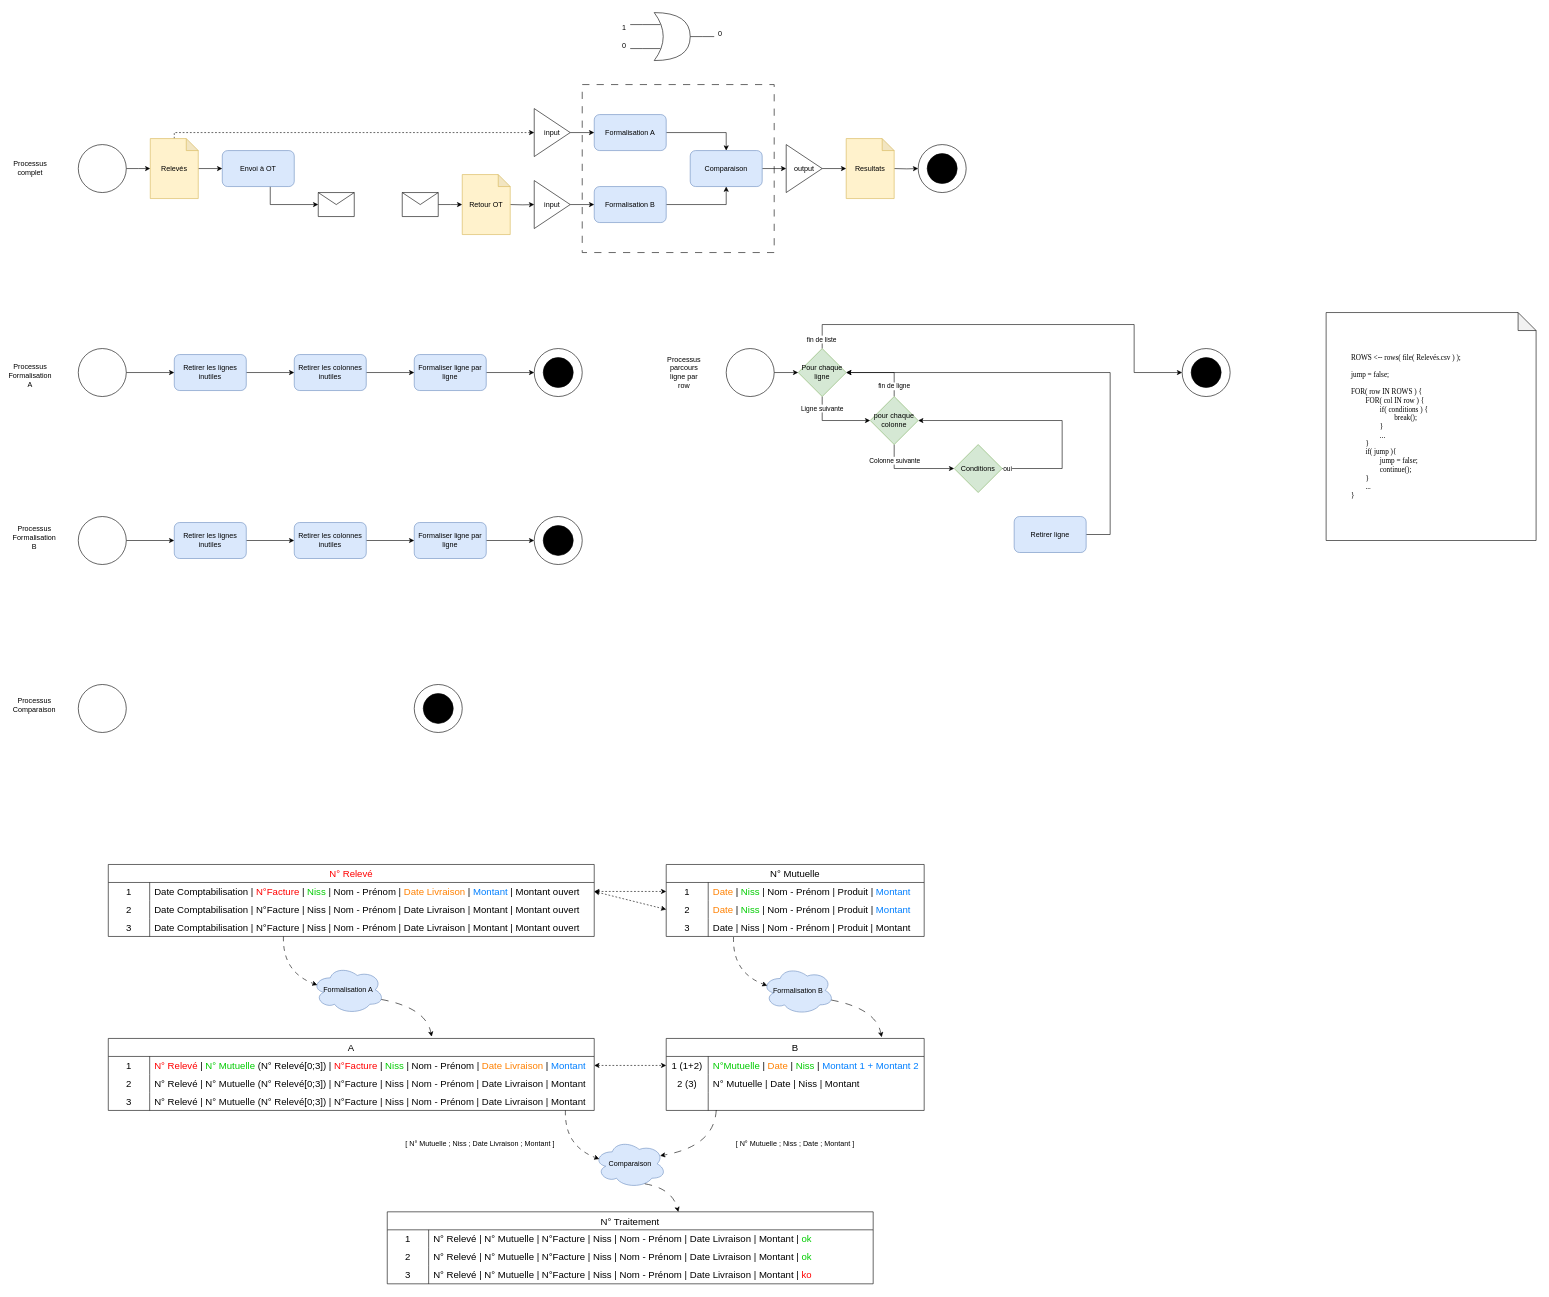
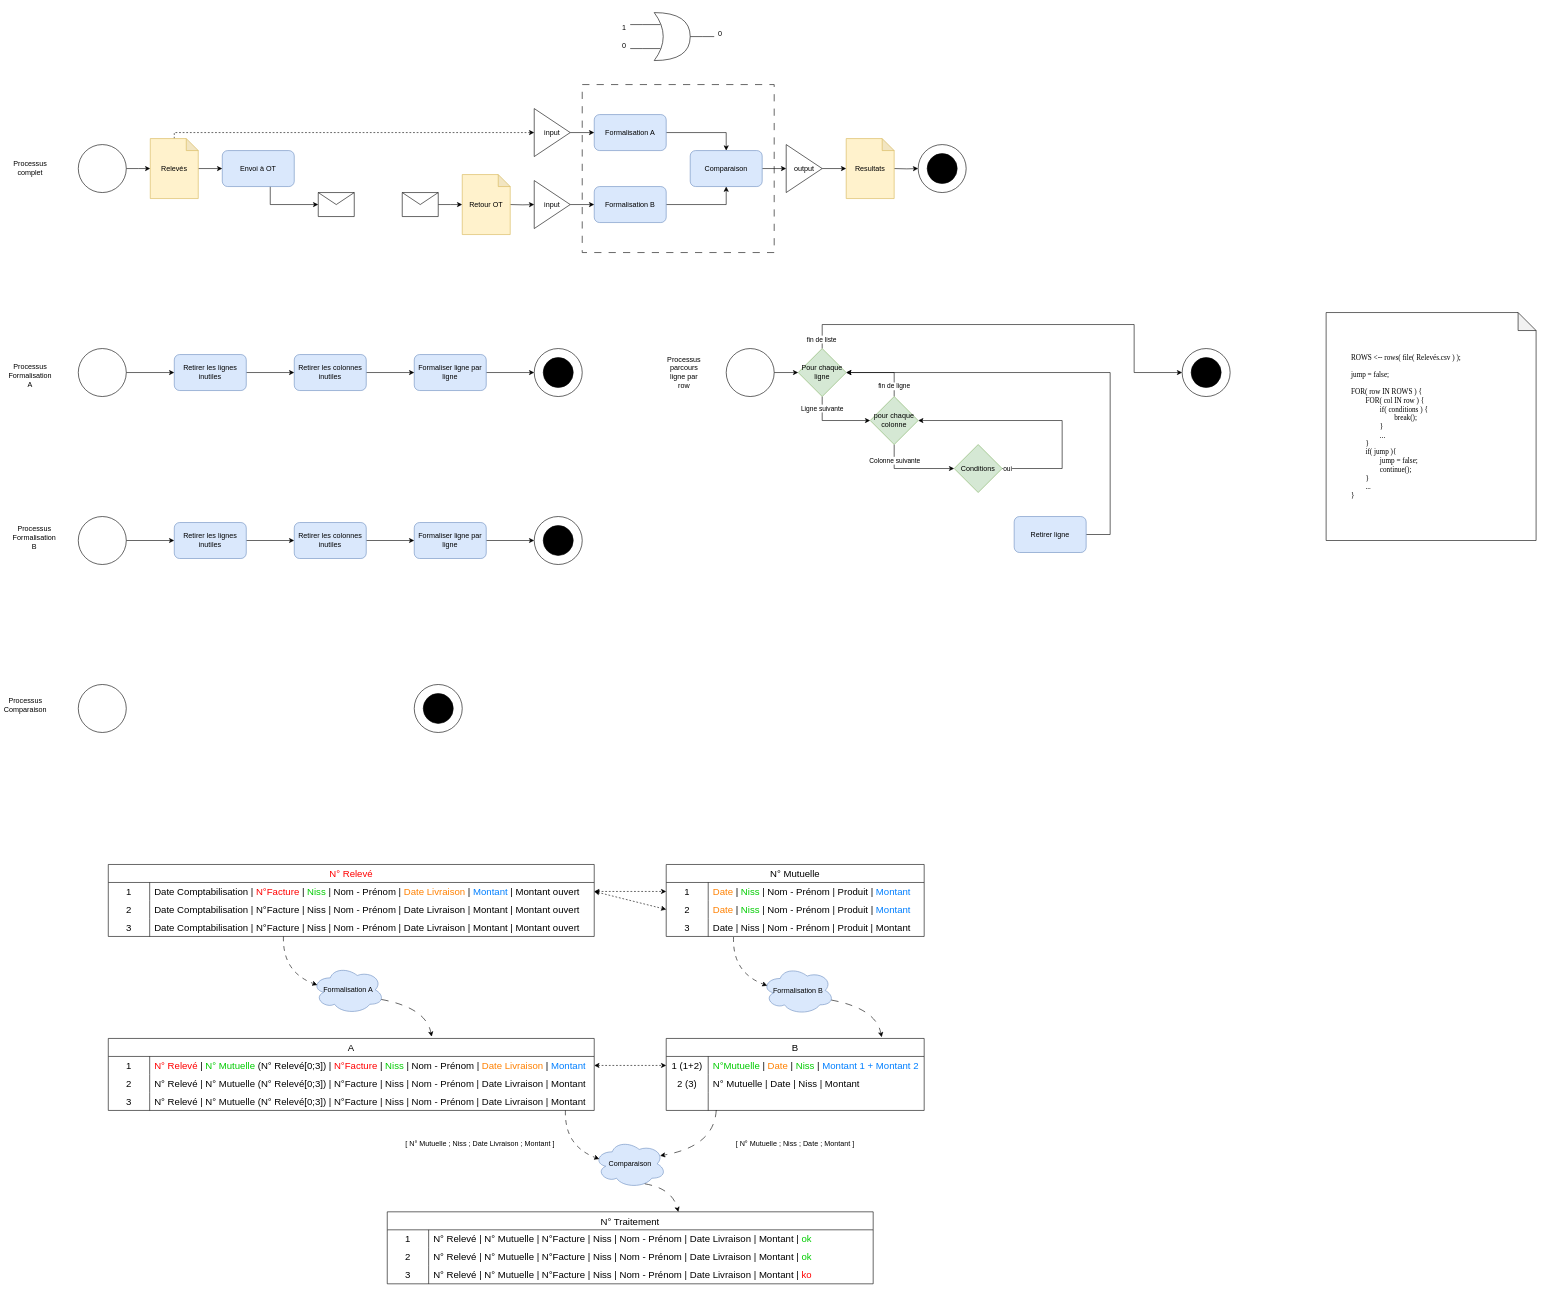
(35, 705) -> (26, 705)
